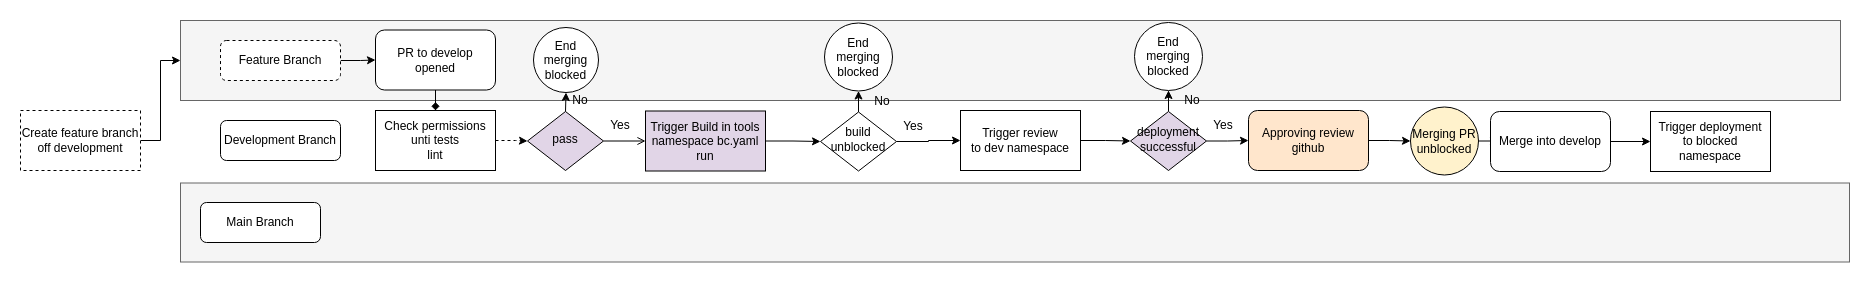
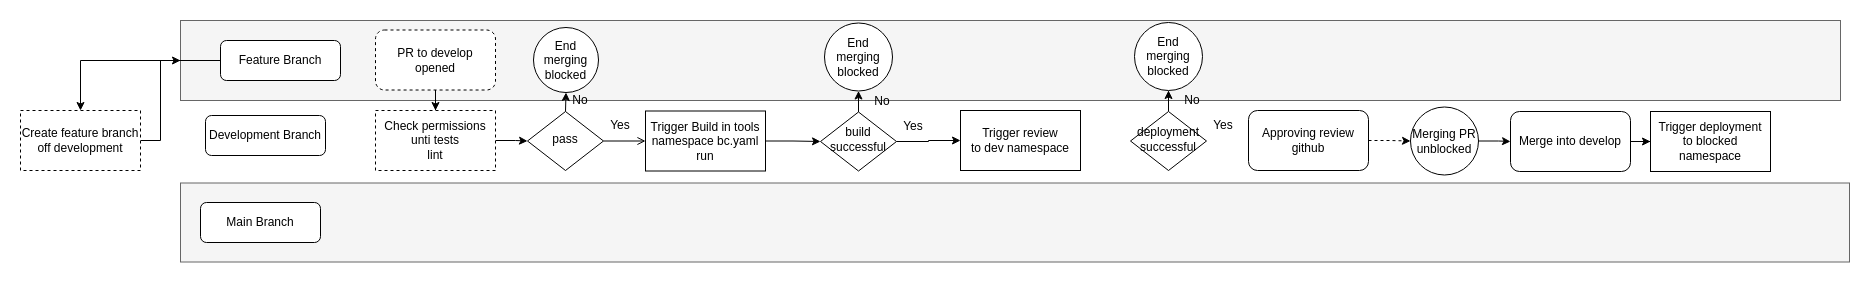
(436, 60) -> (436, 60)
(281, 61) -> (281, 61)
(355, 61) -> (99, 61)
(436, 101) -> (436, 102)
(859, 140) -> (859, 140)
(281, 141) -> (266, 136)
(436, 141) -> (436, 141)
(508, 141) -> (508, 141)
(566, 141) -> (566, 141)
(706, 141) -> (706, 141)
(1102, 141) -> none
(1169, 141) -> (1169, 141)
(1224, 141) -> none
(1309, 141) -> (1309, 141)
(1387, 141) -> (1387, 141)
(1445, 141) -> (1445, 141)
(1551, 142) -> (1571, 142)
